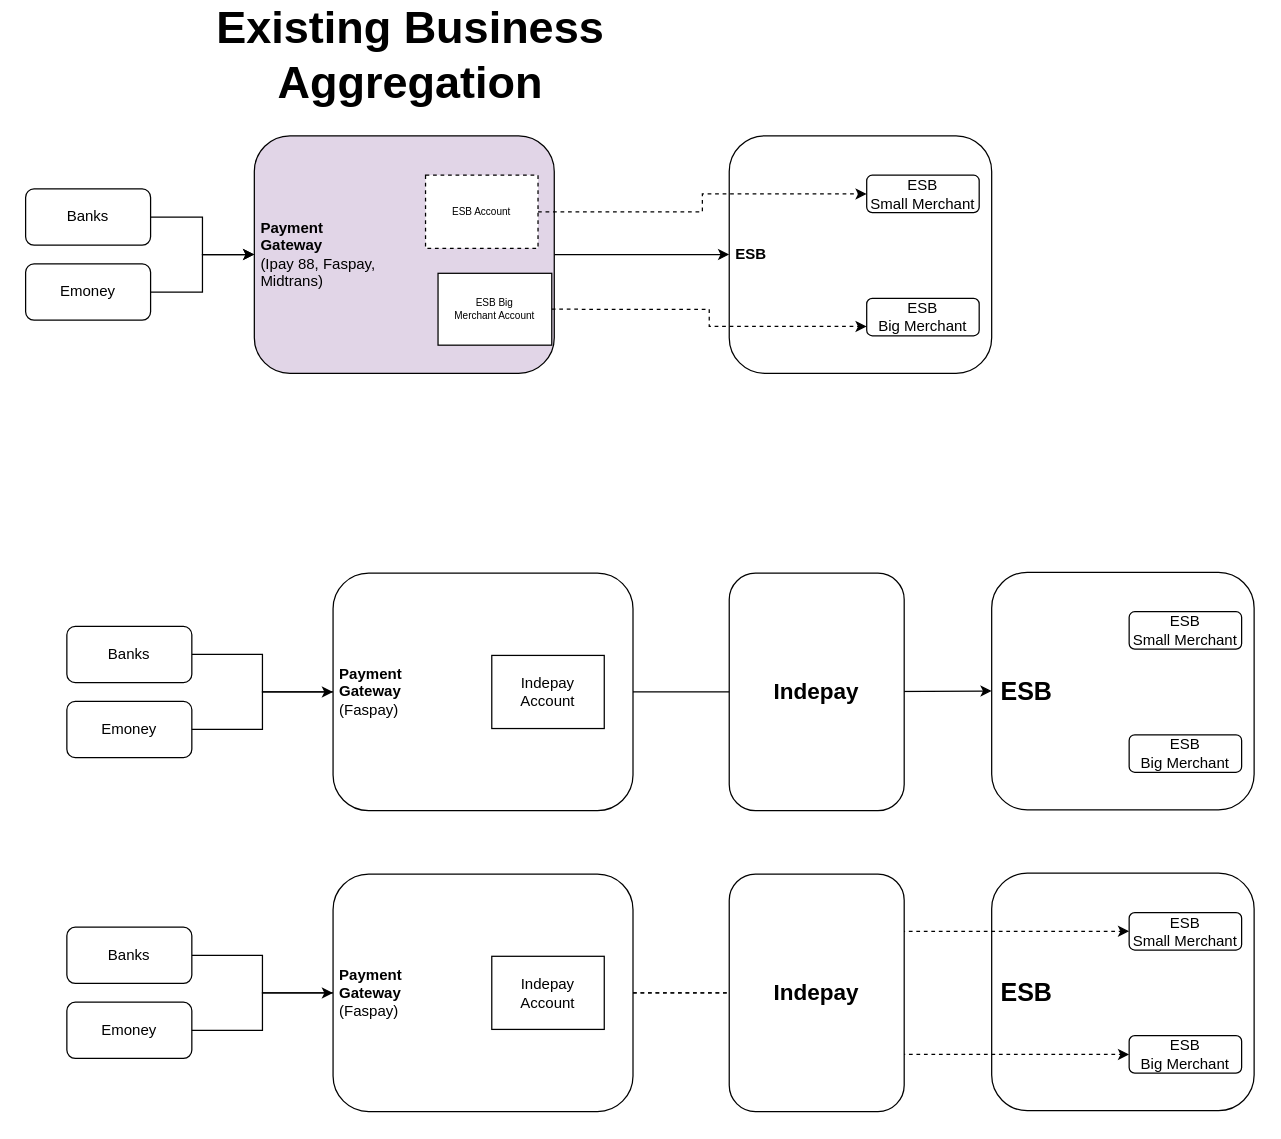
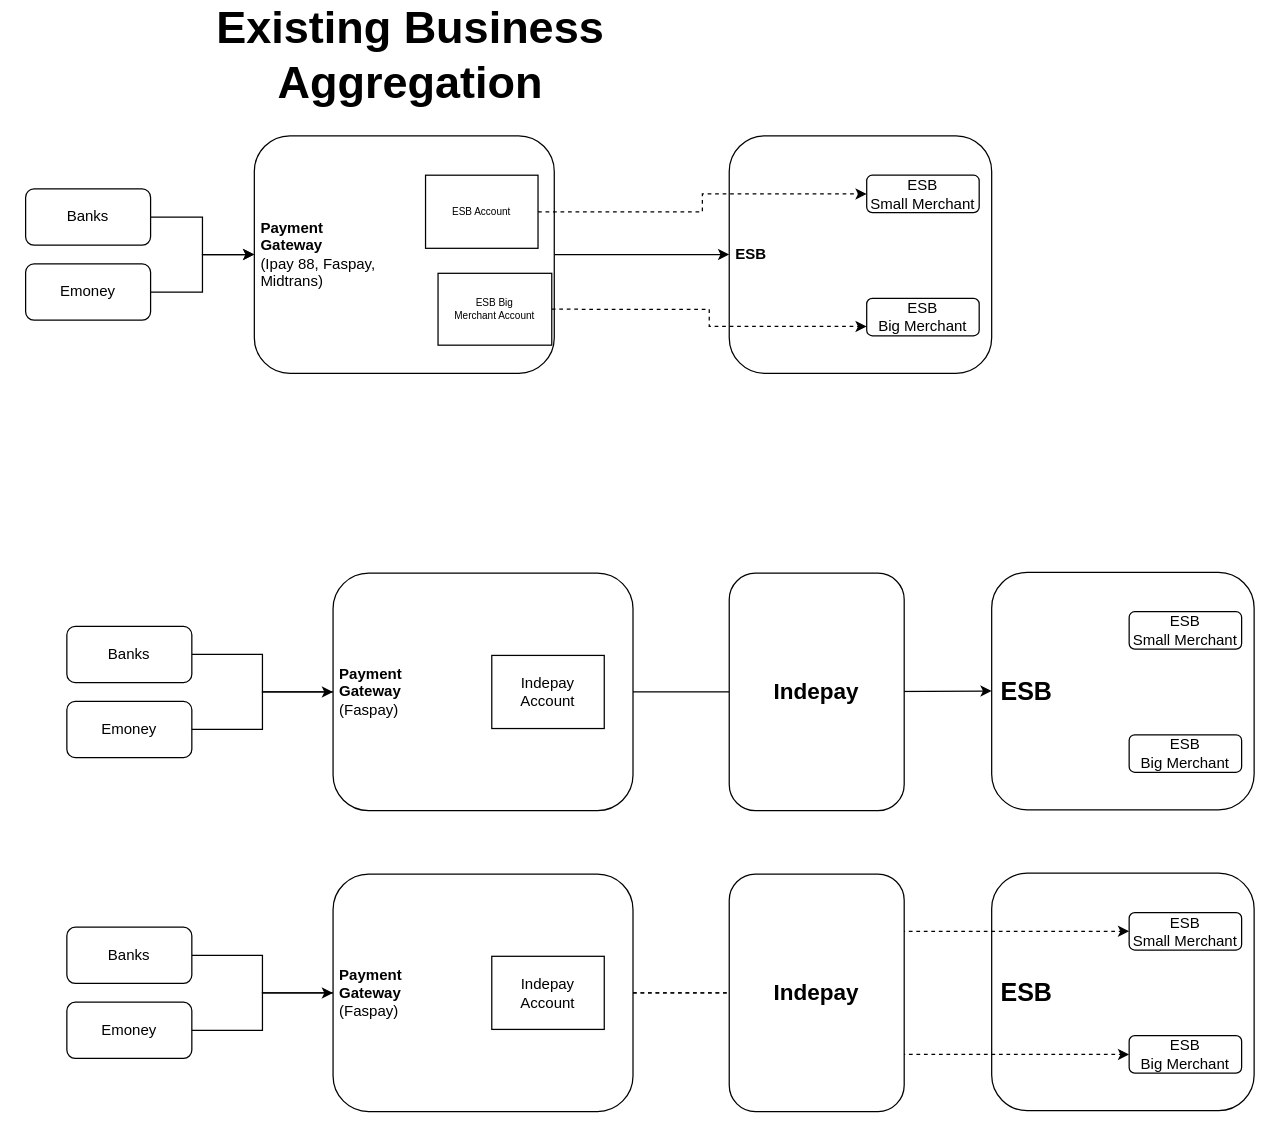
(482, 212) -> (482, 212)
(404, 254) -> (404, 254)
